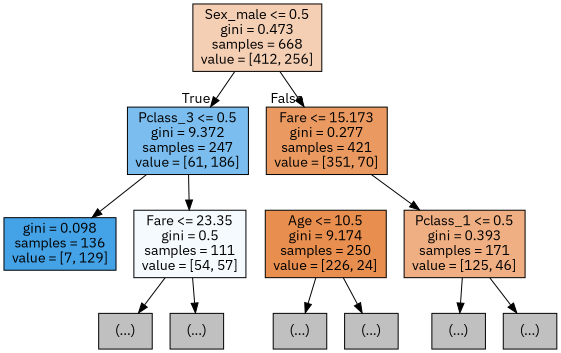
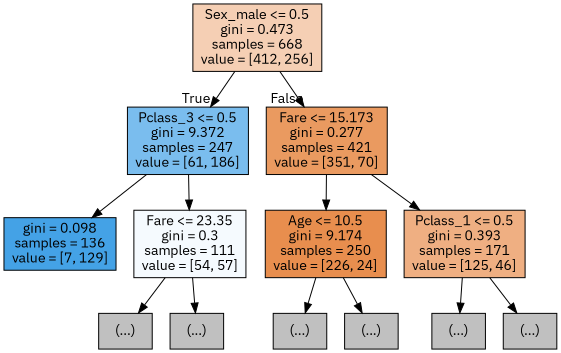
none -> (326, 187)
(190, 244) -> (190, 244)
